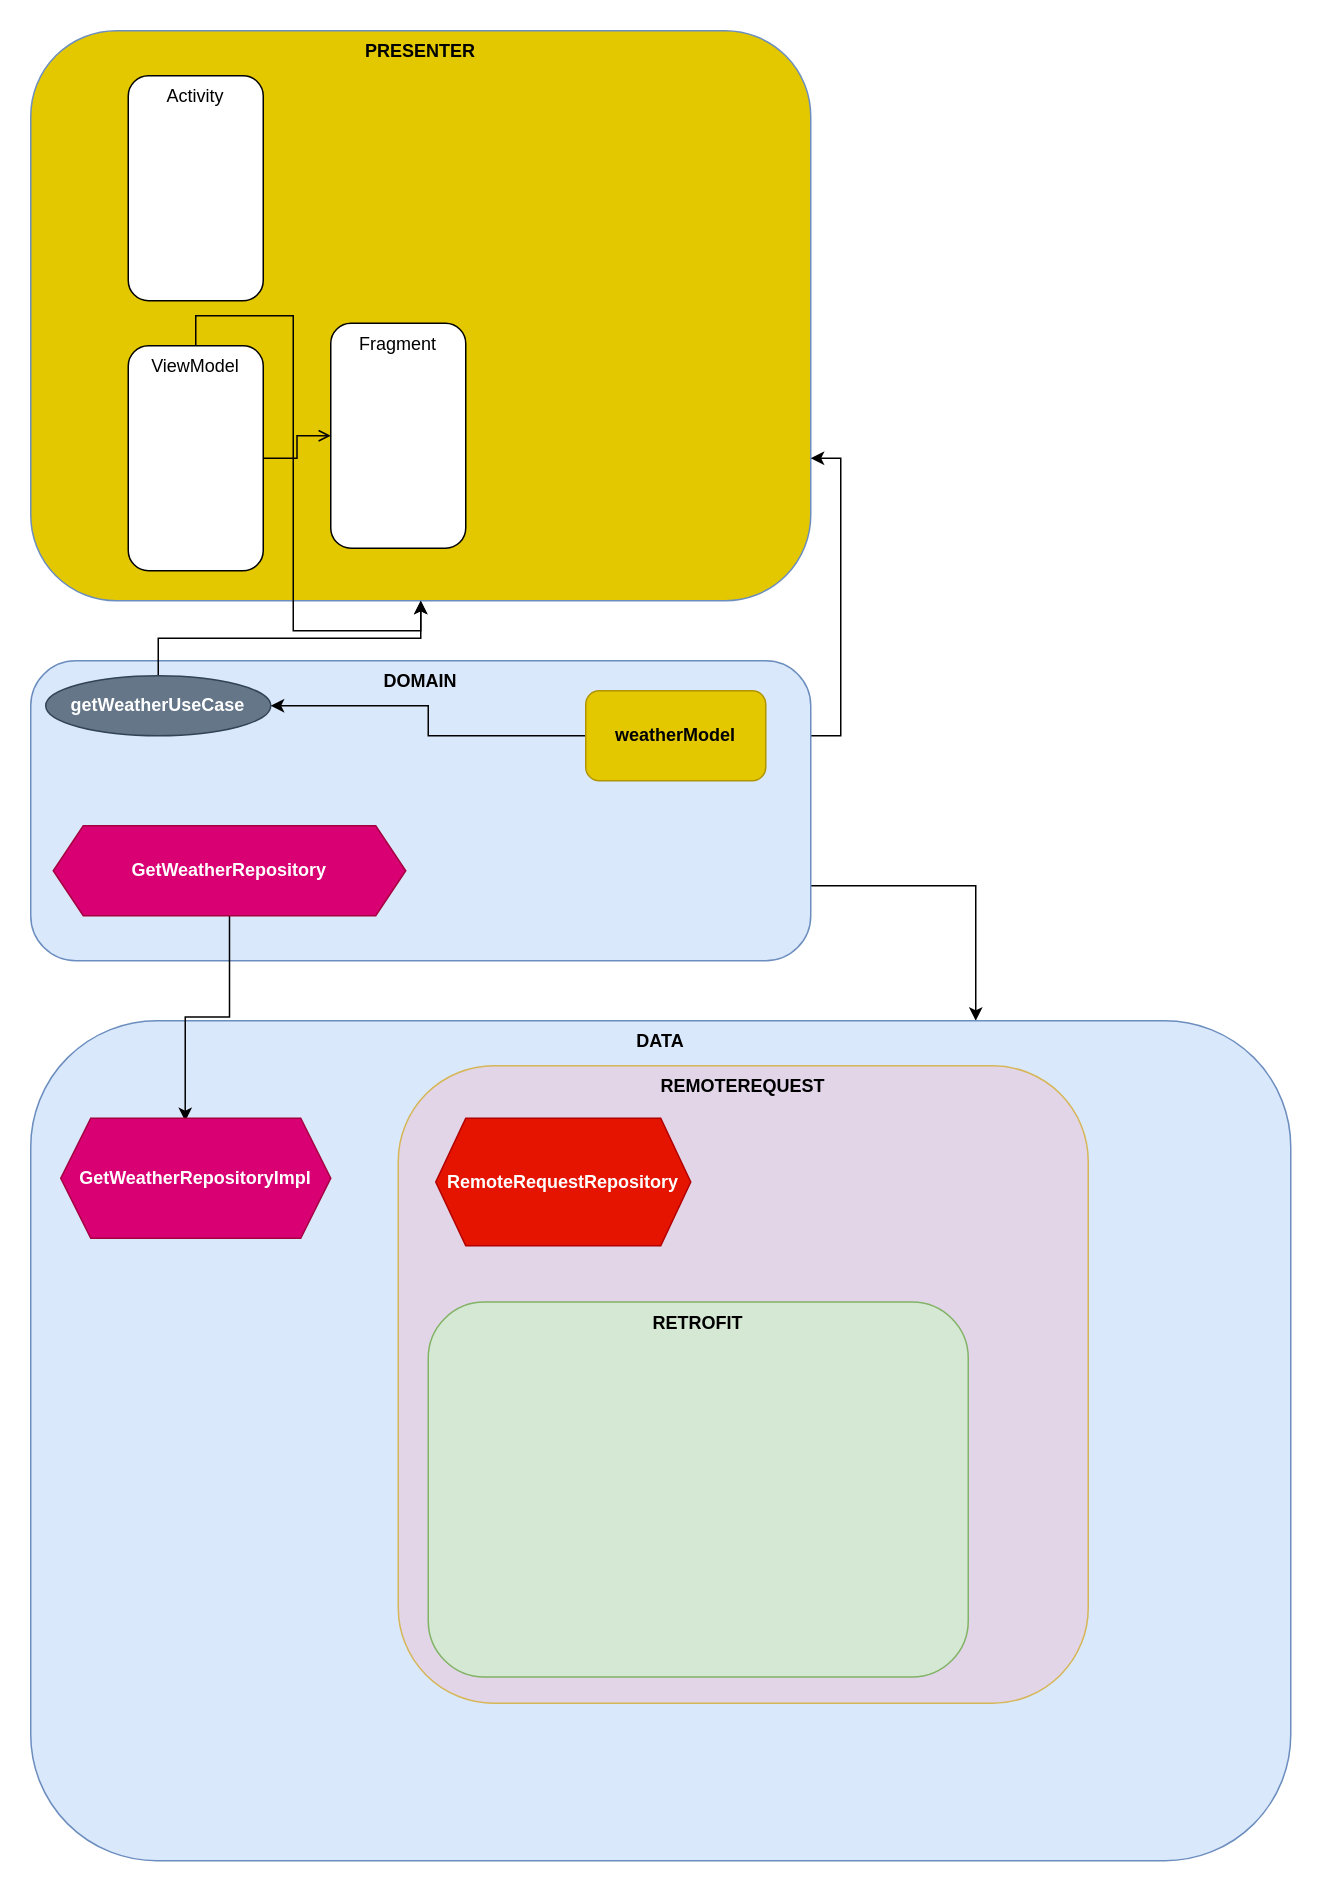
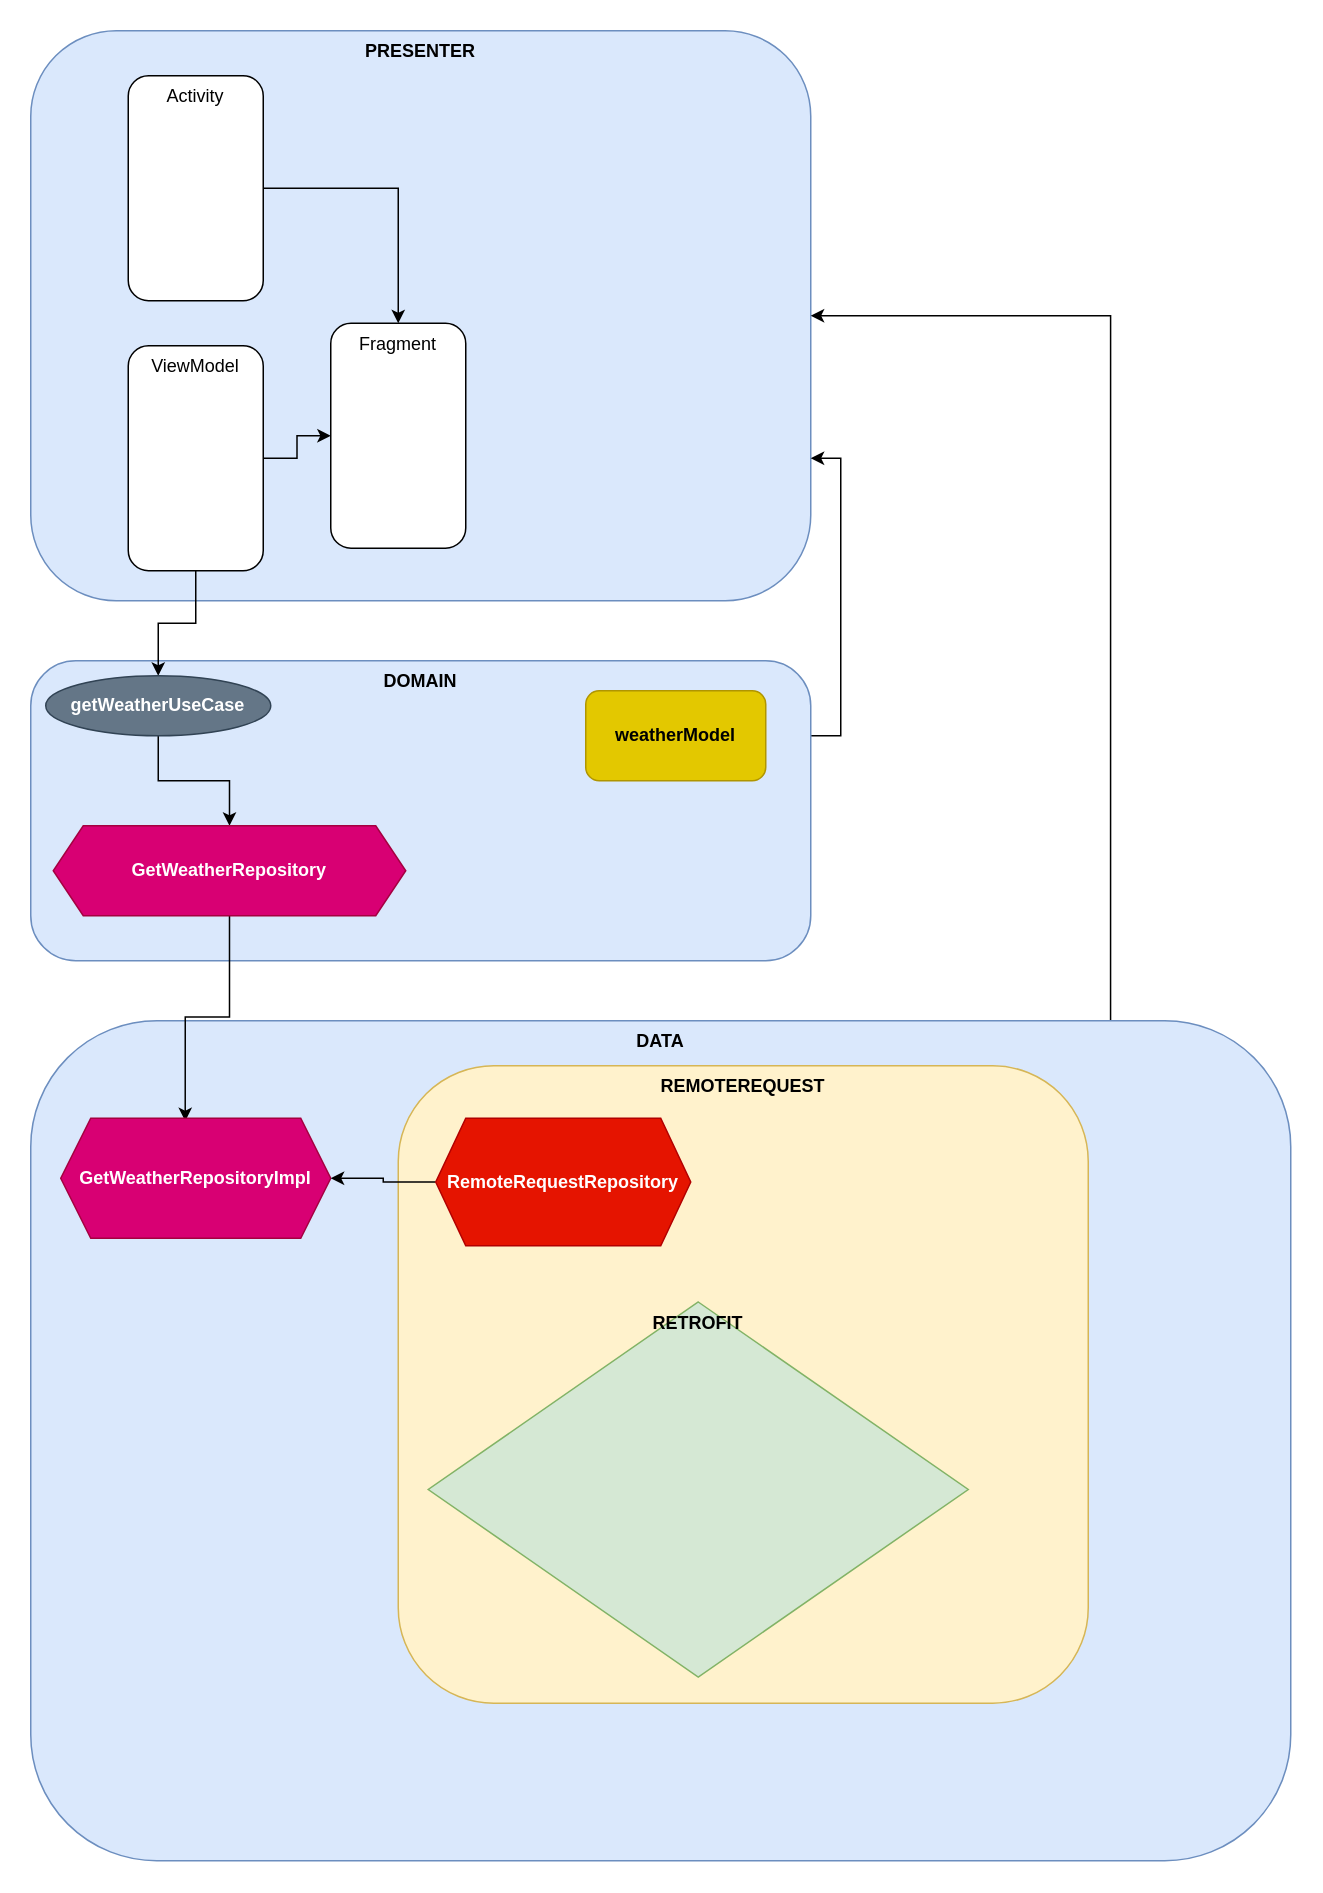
none -> (393, 188)
(421, 316) -> (421, 316)
(297, 449) -> (297, 452)
(293, 471) -> (196, 621)
none -> (1111, 524)
(295, 638) -> (188, 781)
(428, 726) -> none
(956, 886) -> none
(743, 1087) -> (743, 1087)
none -> (387, 1182)
(698, 1490) -> (698, 1490)
